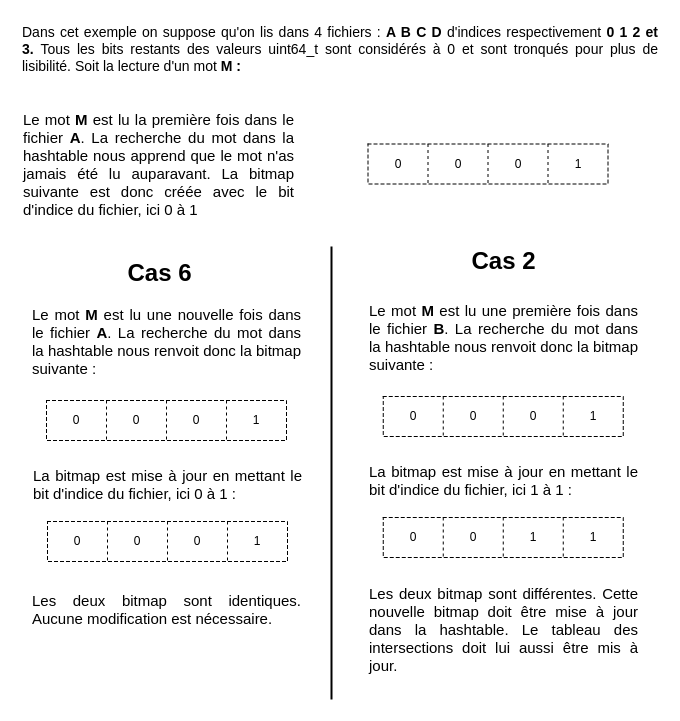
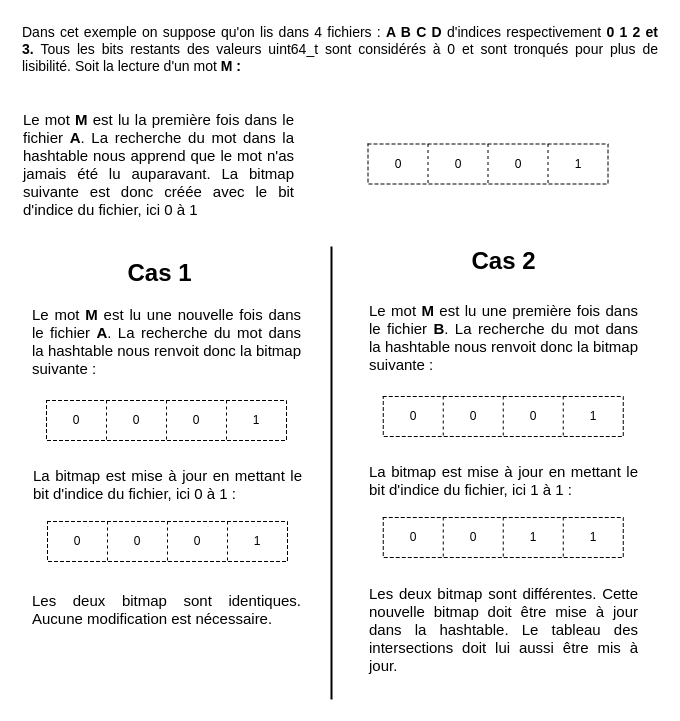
(160, 274) -> (160, 274)
